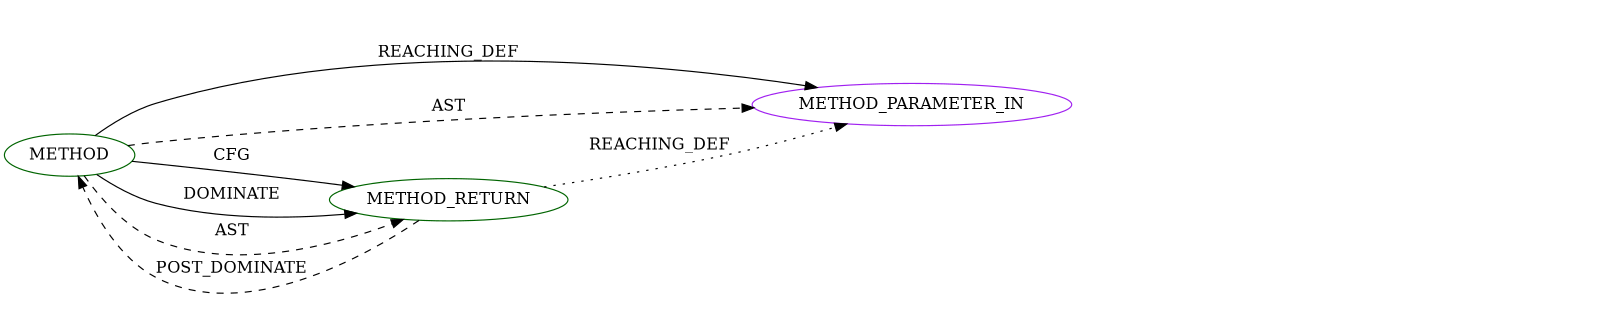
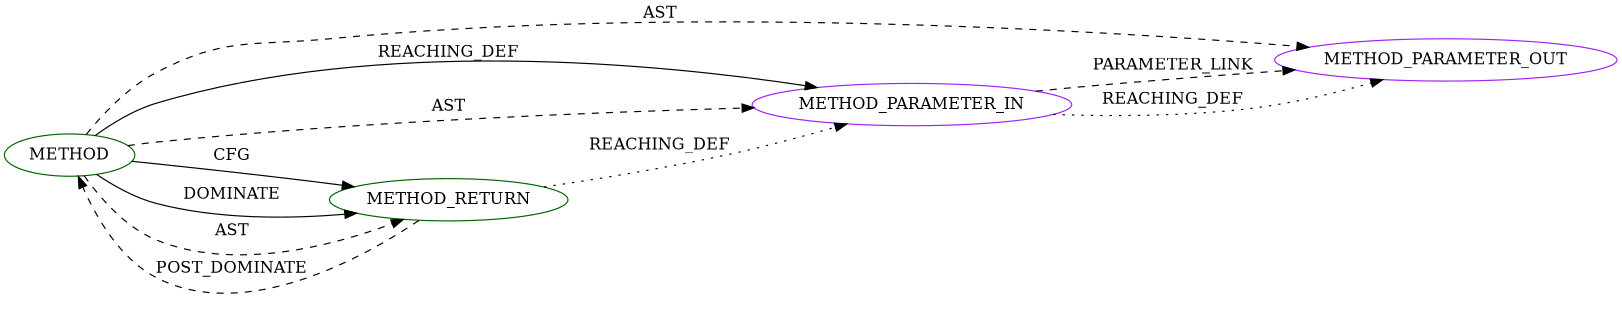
none -> (1446, 60)
